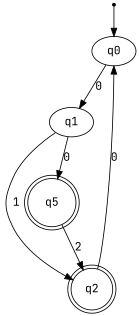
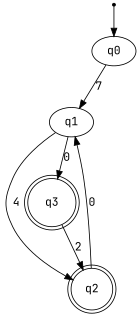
(99, 87) -> (99, 87)
(110, 172) -> (87, 206)
(16, 203) -> (16, 203)
(52, 203) -> (52, 203)
